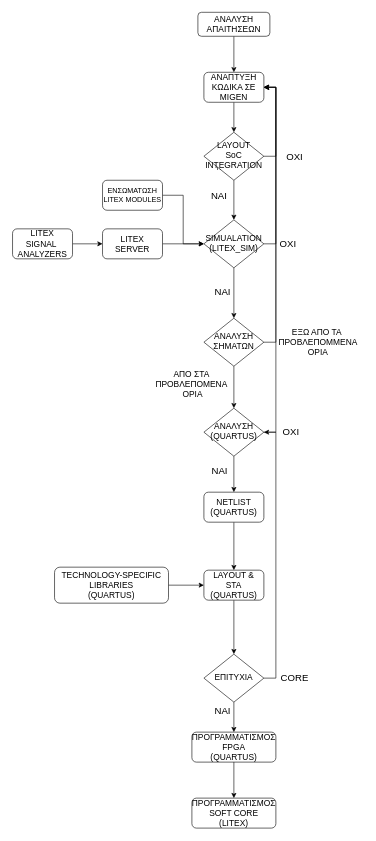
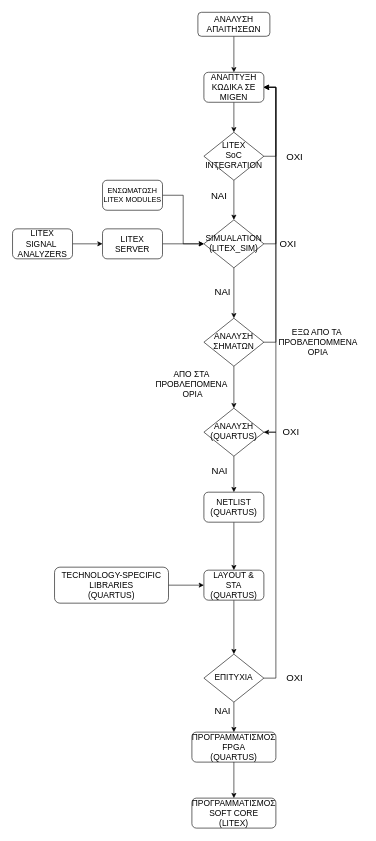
(234, 155) -> (234, 155)
(295, 678) -> (295, 678)
